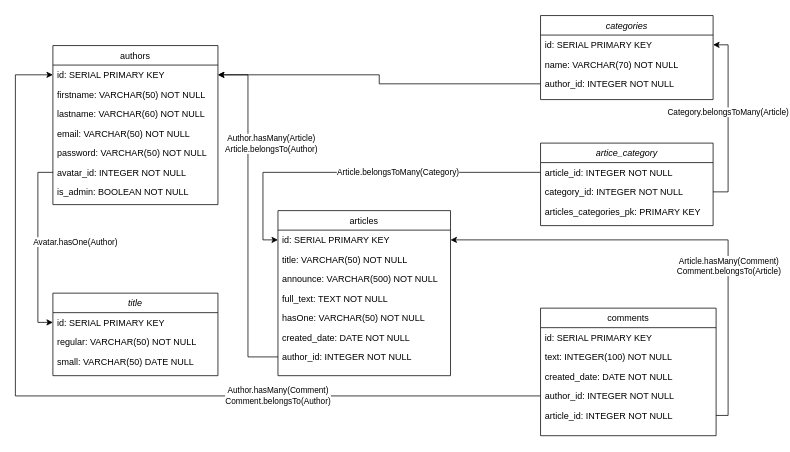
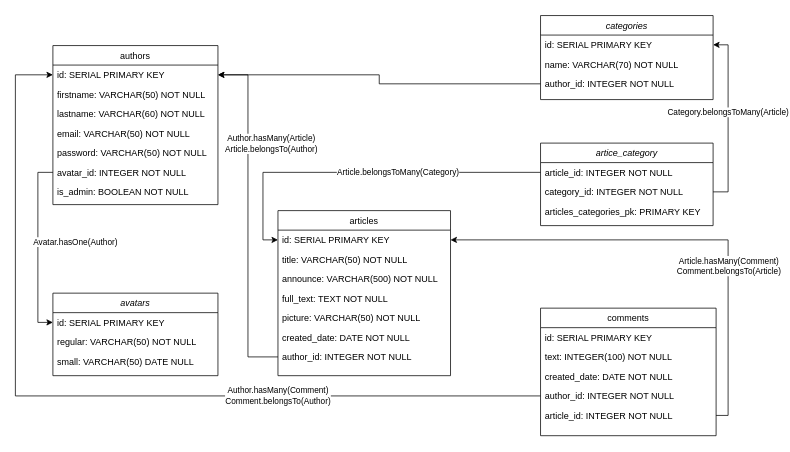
(135, 303) -> (135, 303)
(349, 318) -> (350, 318)
